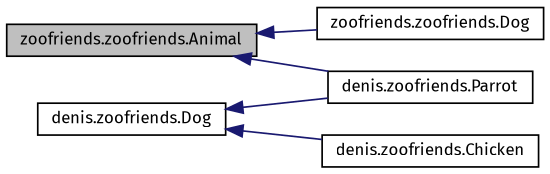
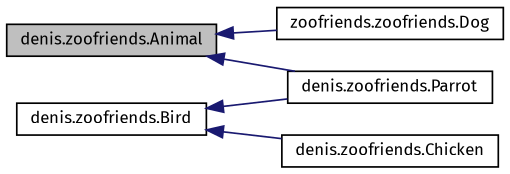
(132, 40) -> (112, 40)
(132, 119) -> (112, 119)
